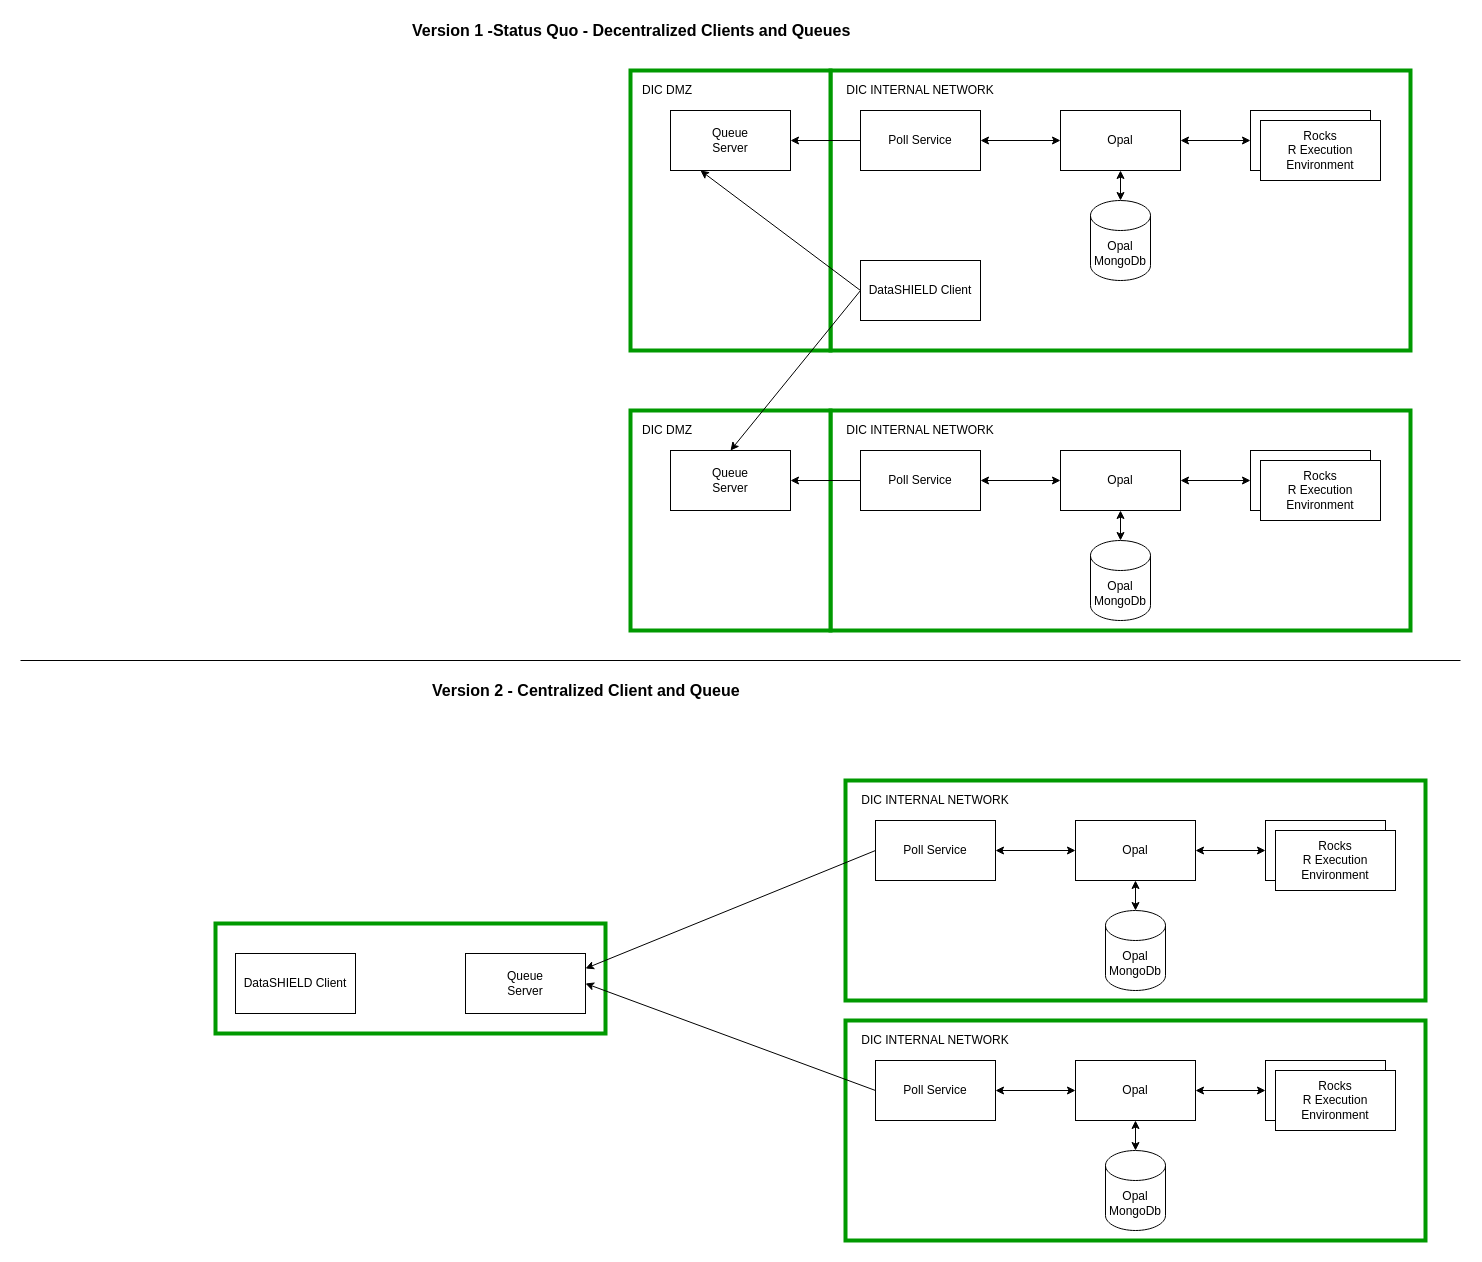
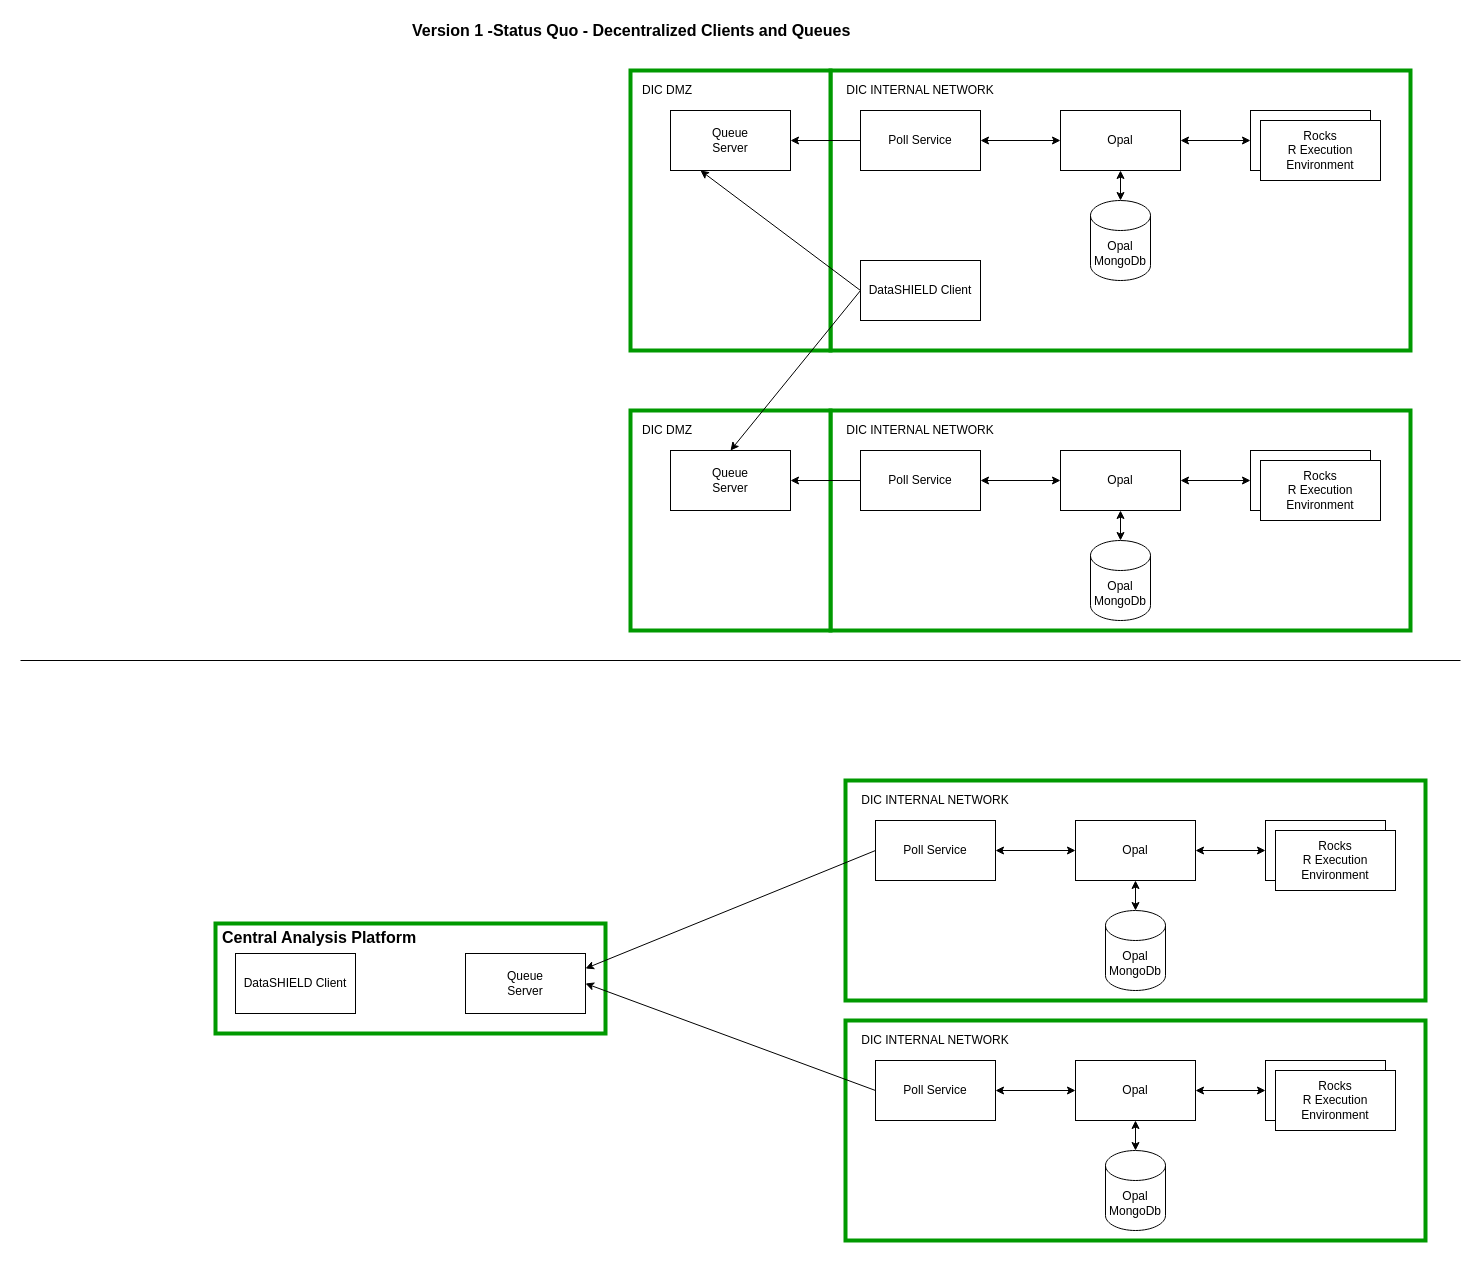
(661, 691) -> none
none -> (331, 938)
